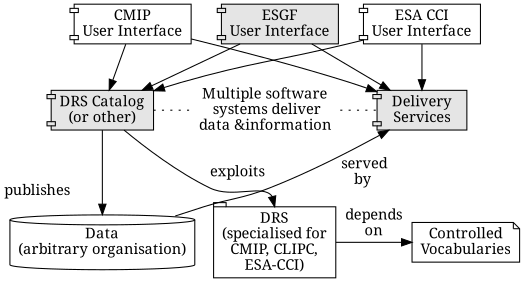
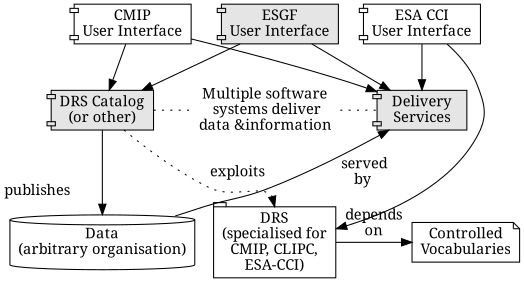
(258, 63) -> (460, 160)
(193, 179) -> (193, 179)
